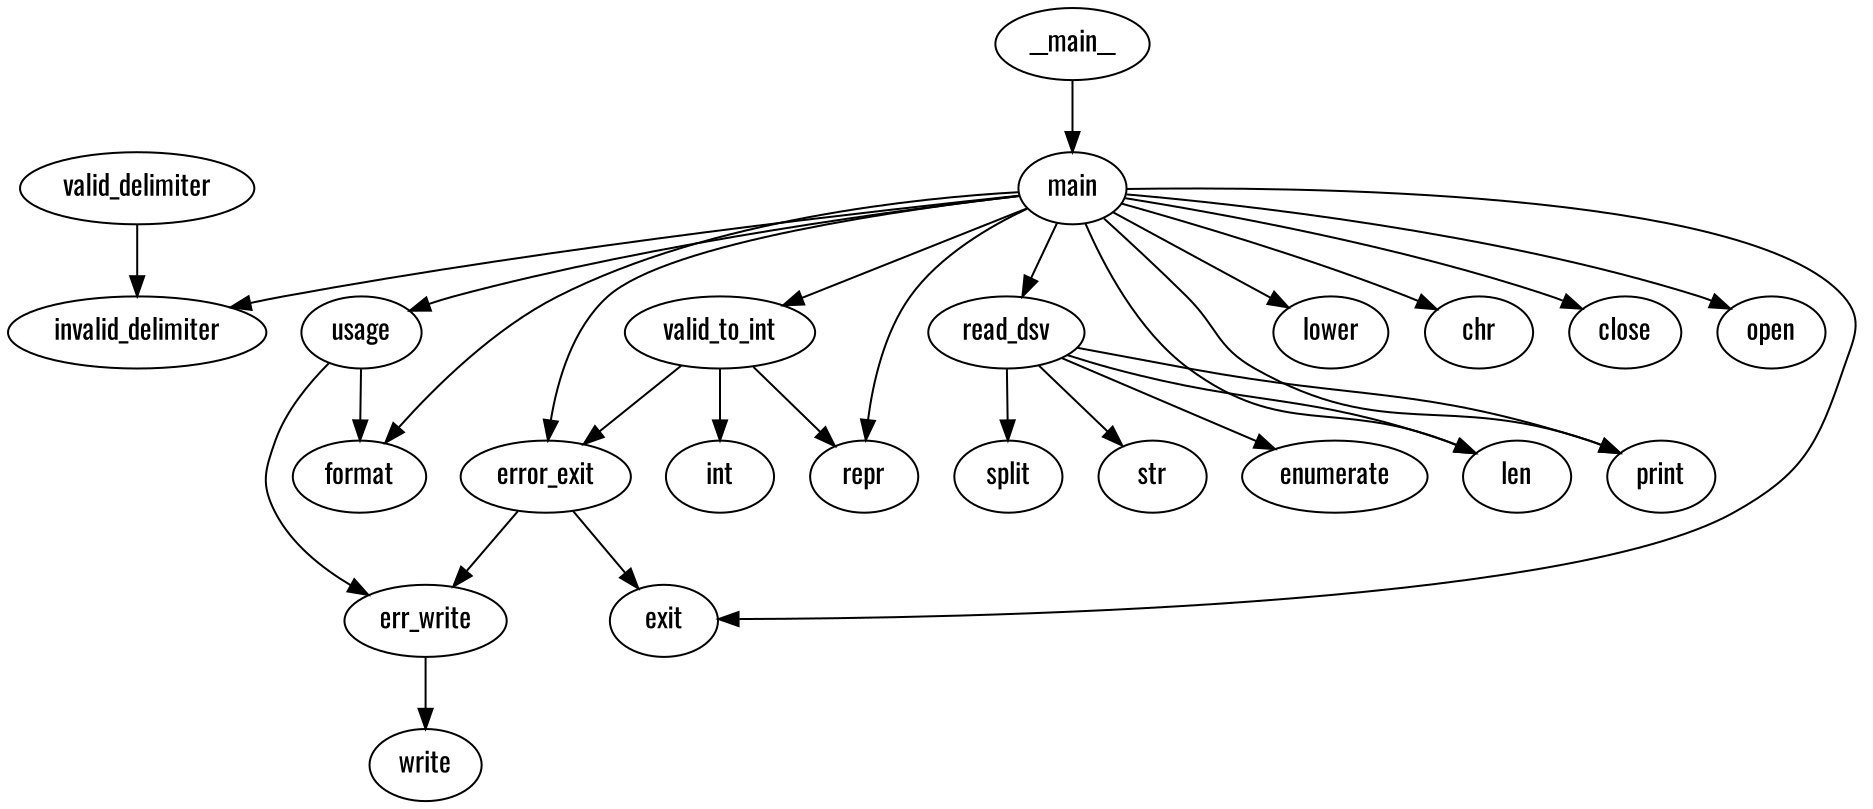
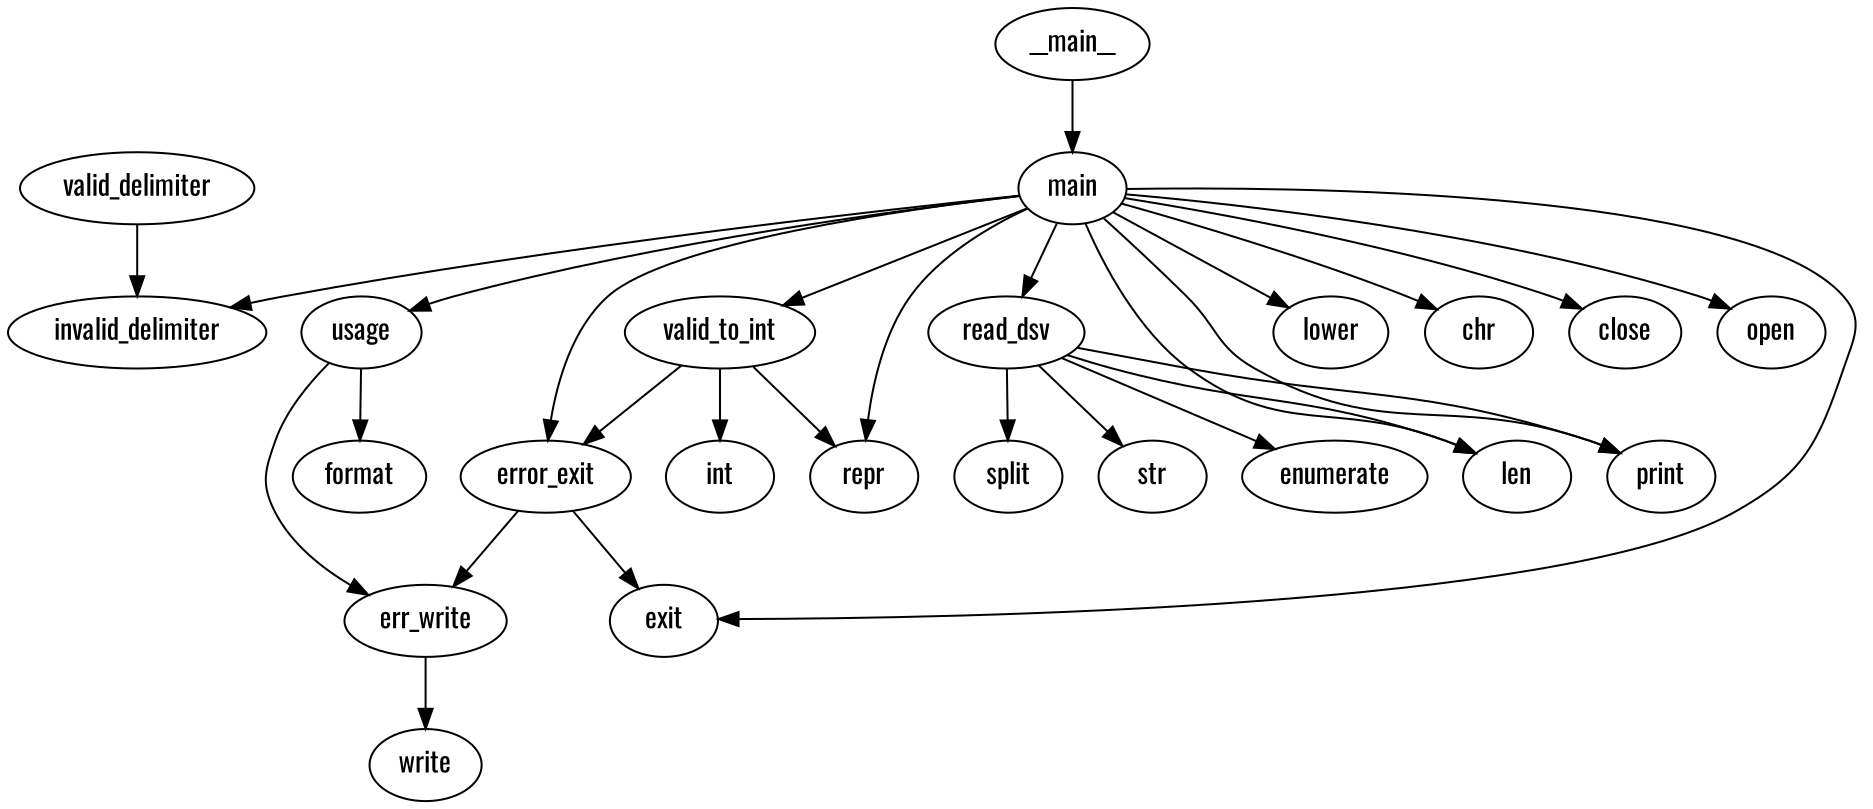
(602, 277) -> none
